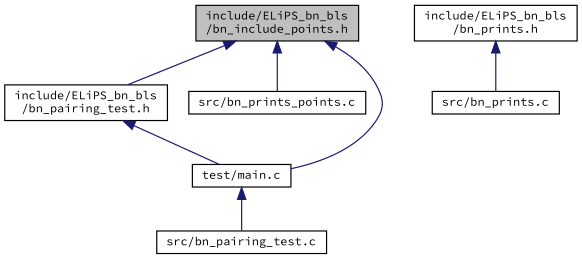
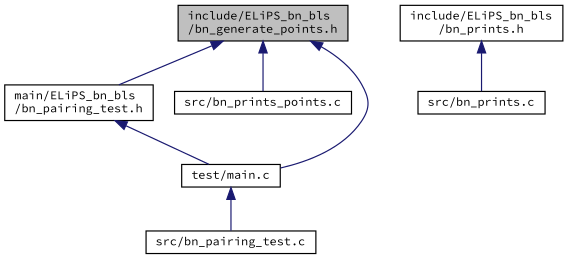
(277, 23) -> (263, 23)
(86, 103) -> (79, 103)
